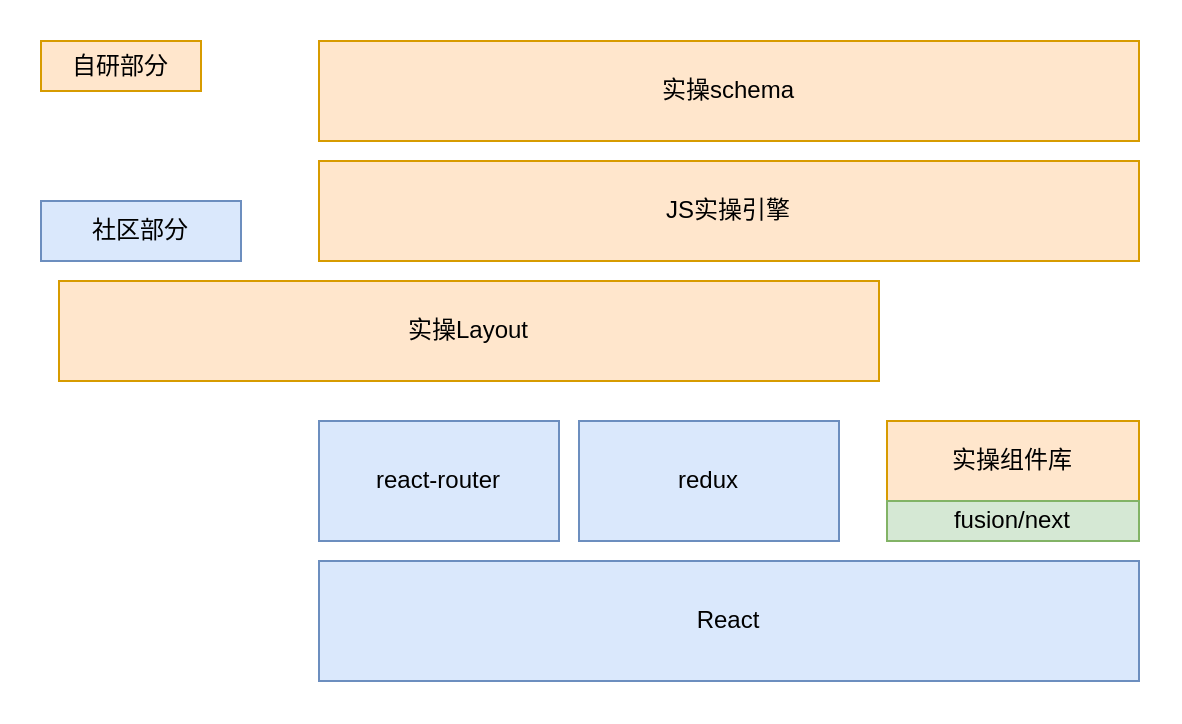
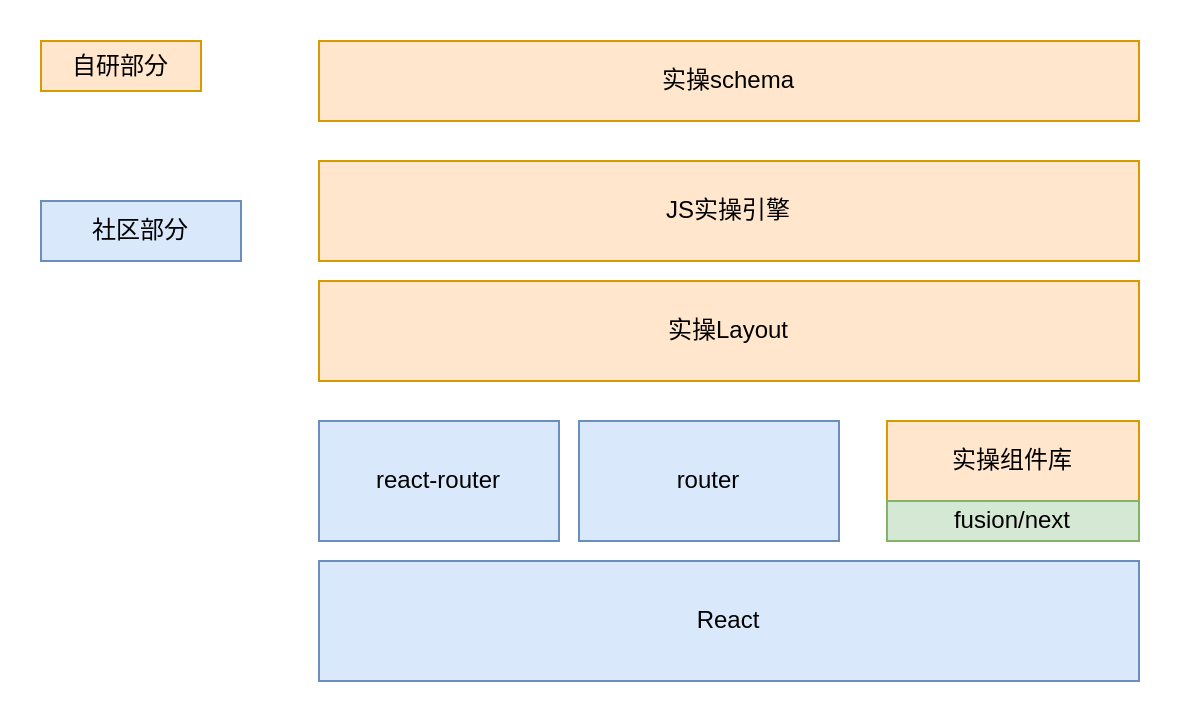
(729, 91) -> (729, 81)
(469, 331) -> (729, 331)
(709, 481) -> (709, 481)
